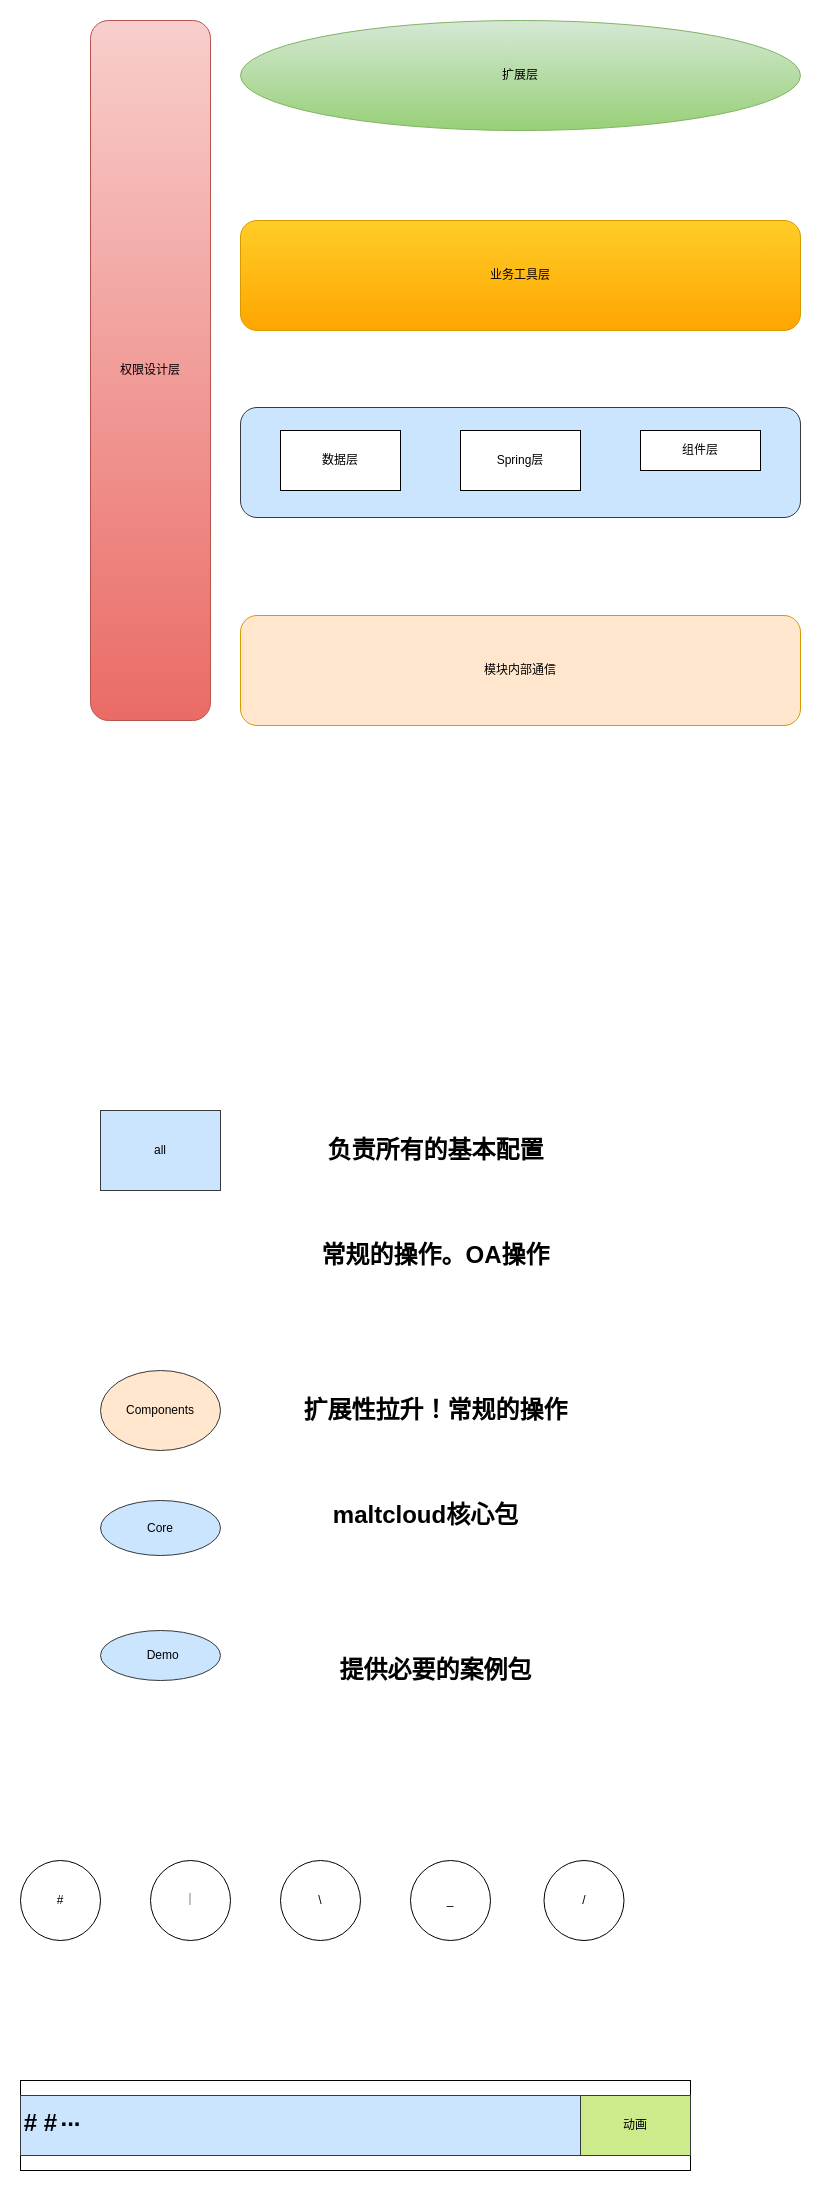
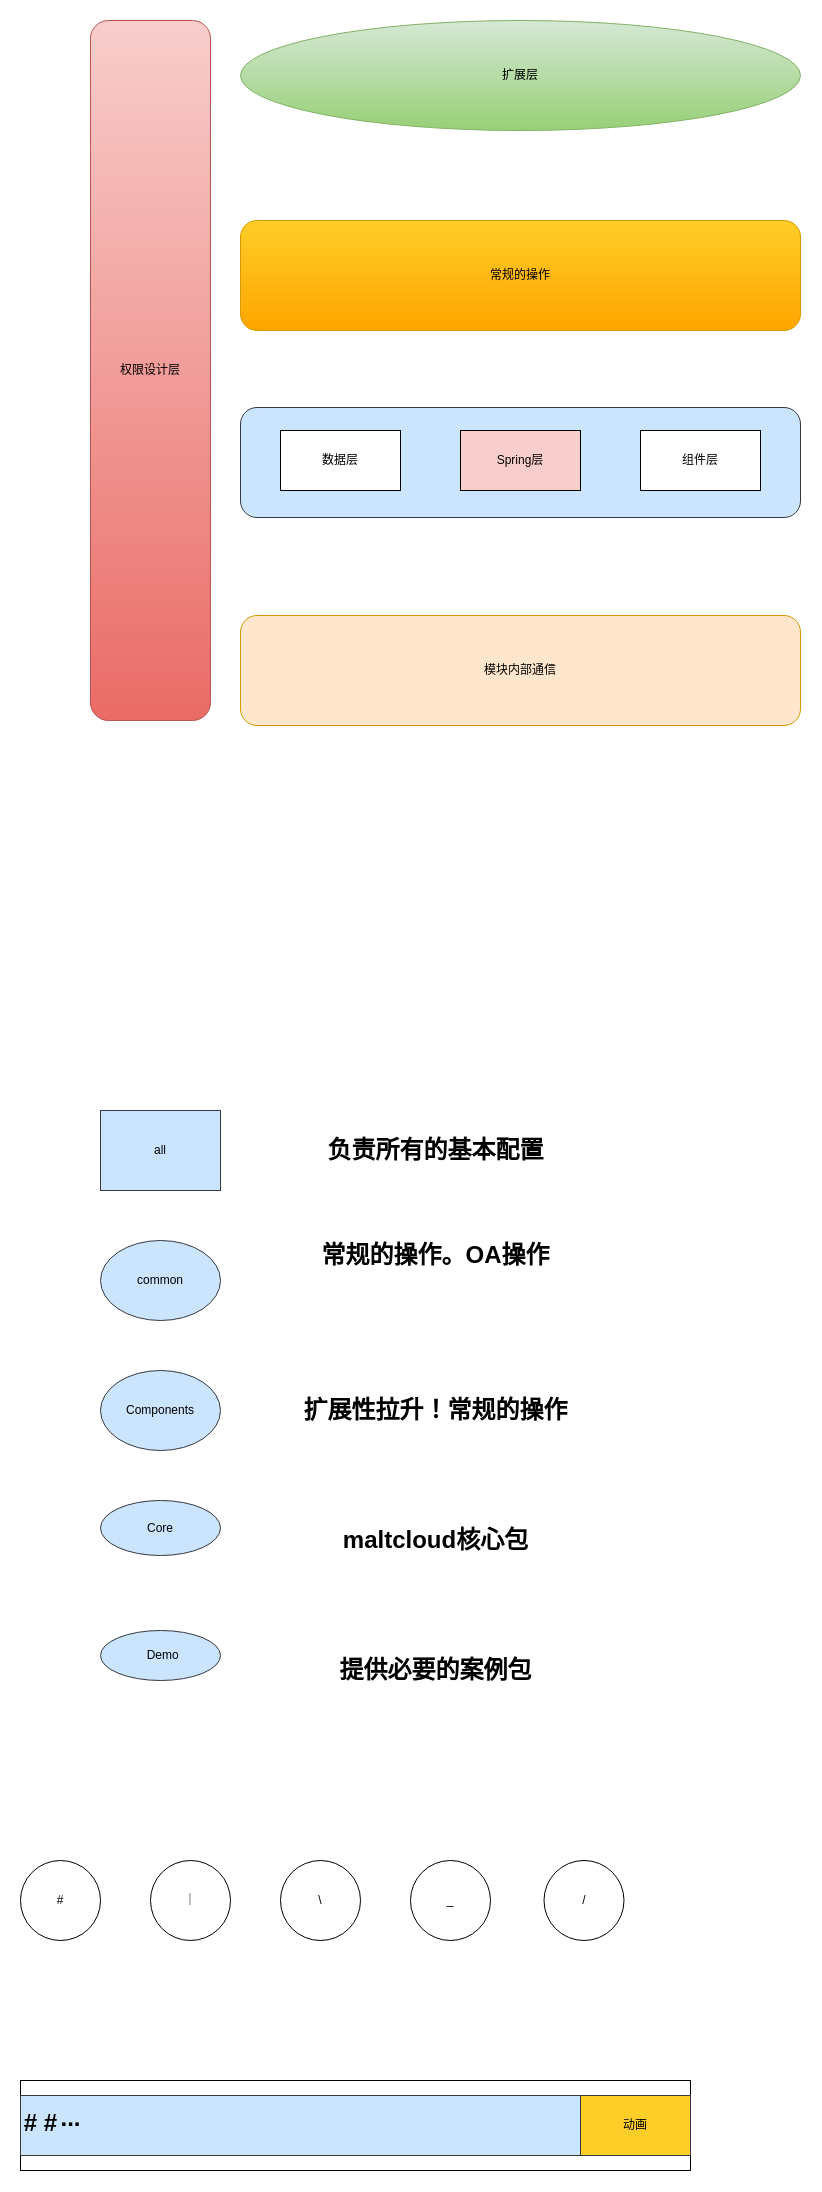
(521, 276) -> (521, 276)
(701, 451) -> (701, 461)
(521, 461) -> (521, 461)
none -> (161, 1281)
(161, 1411) -> (161, 1411)
(426, 1516) -> (436, 1541)
(636, 2126) -> (636, 2126)
